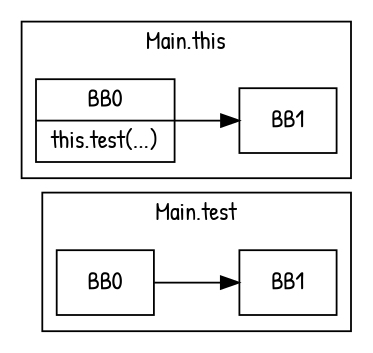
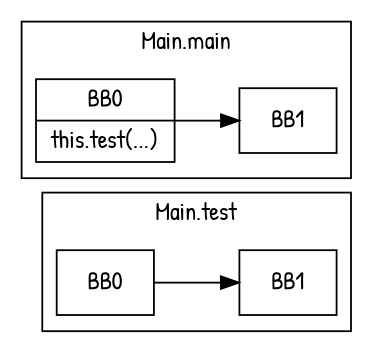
(186, 42) -> (186, 42)
